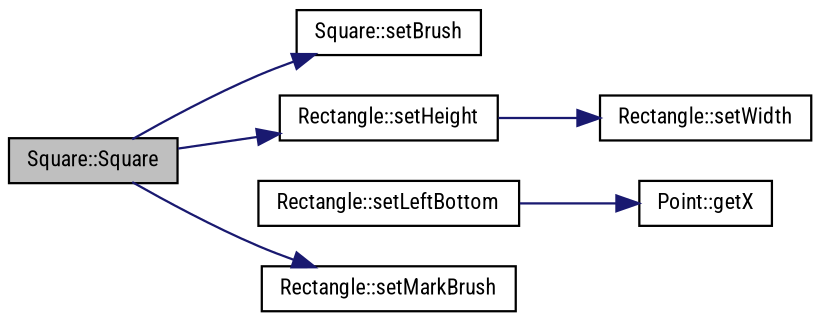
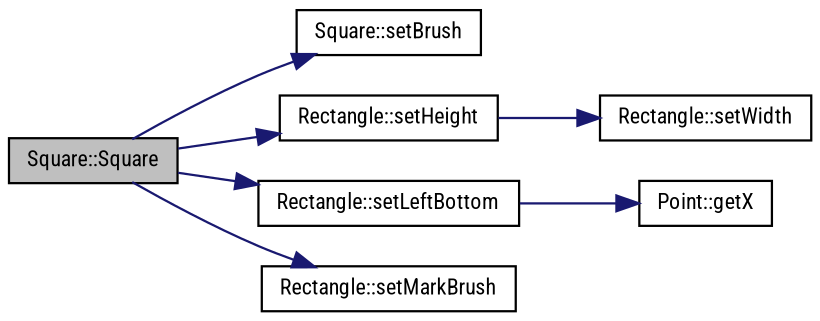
none -> (207, 177)
